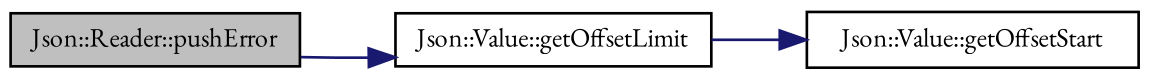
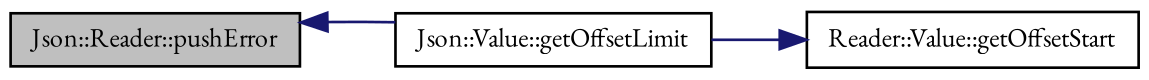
(973, 40) -> (973, 40)
(335, 58) -> (362, 22)
